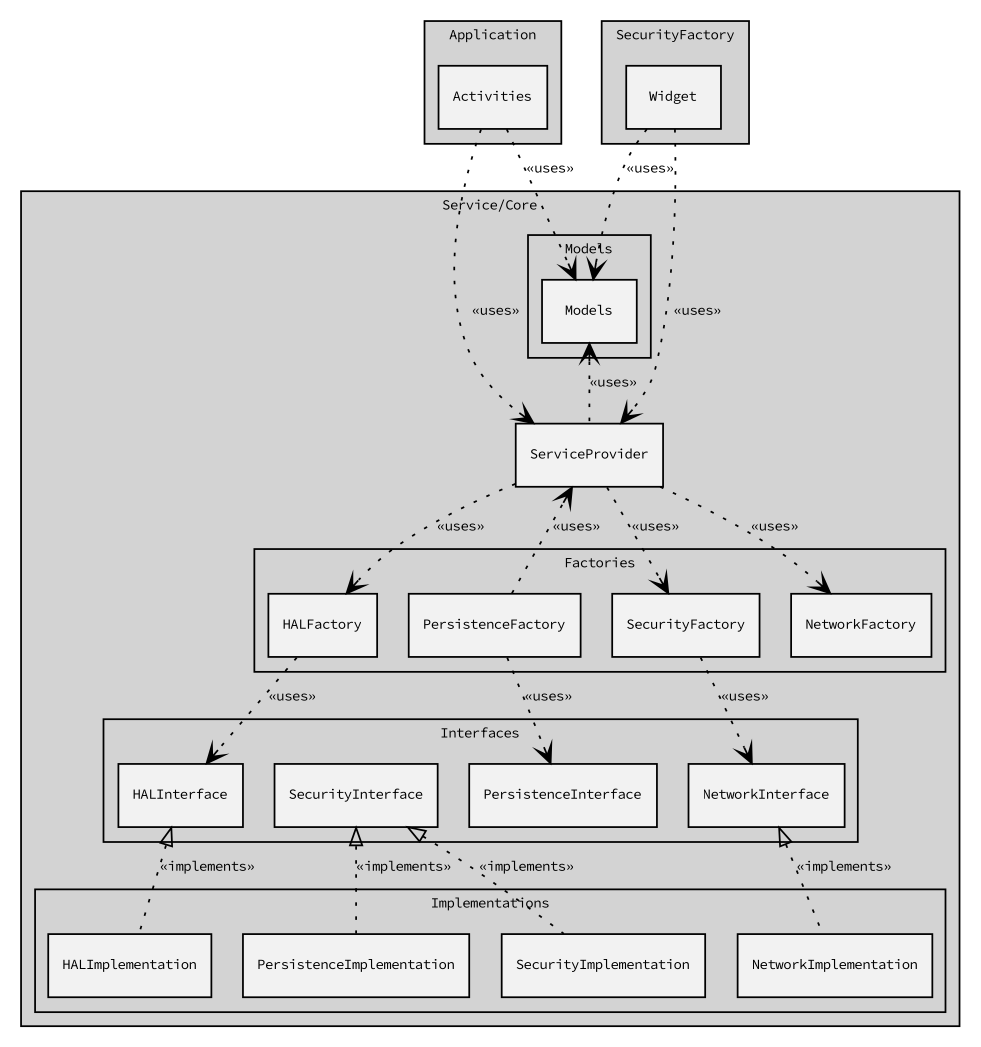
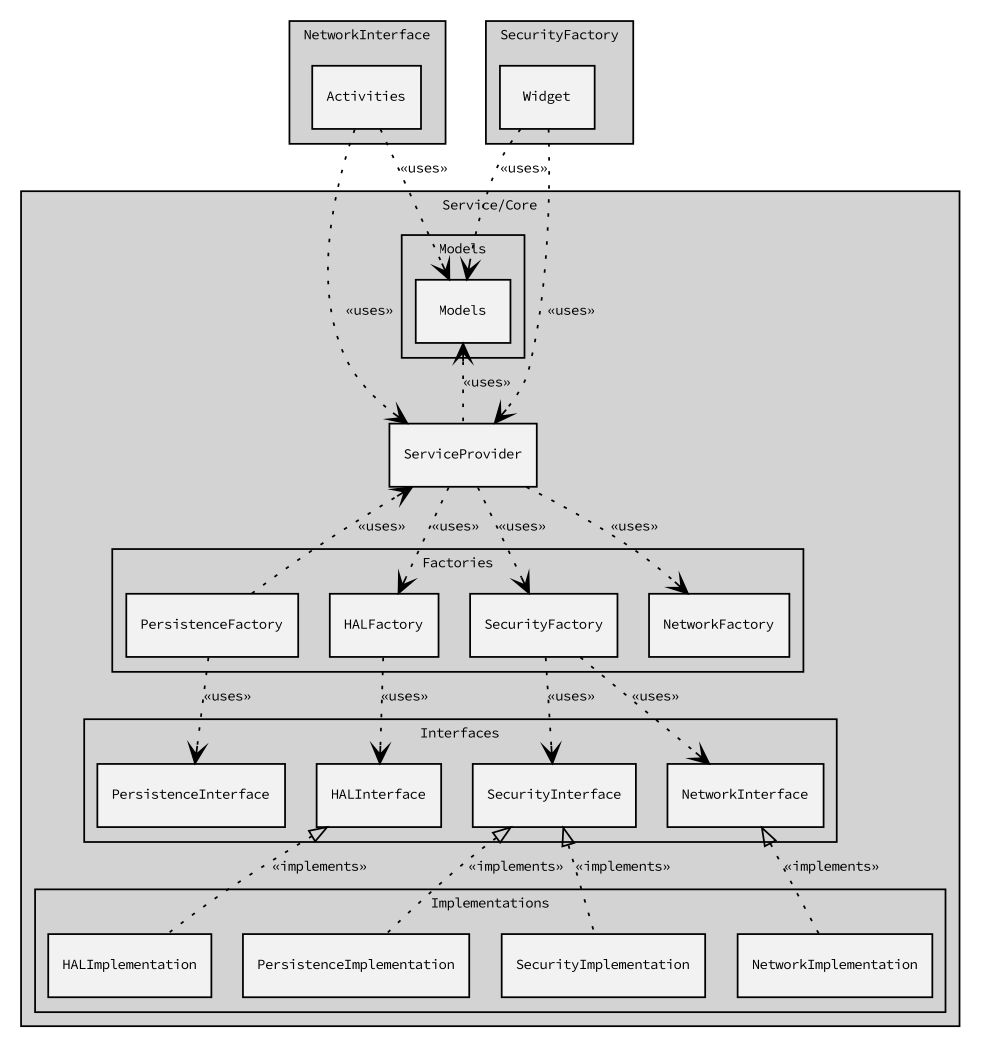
(493, 36) -> (367, 36)
none -> (548, 701)
